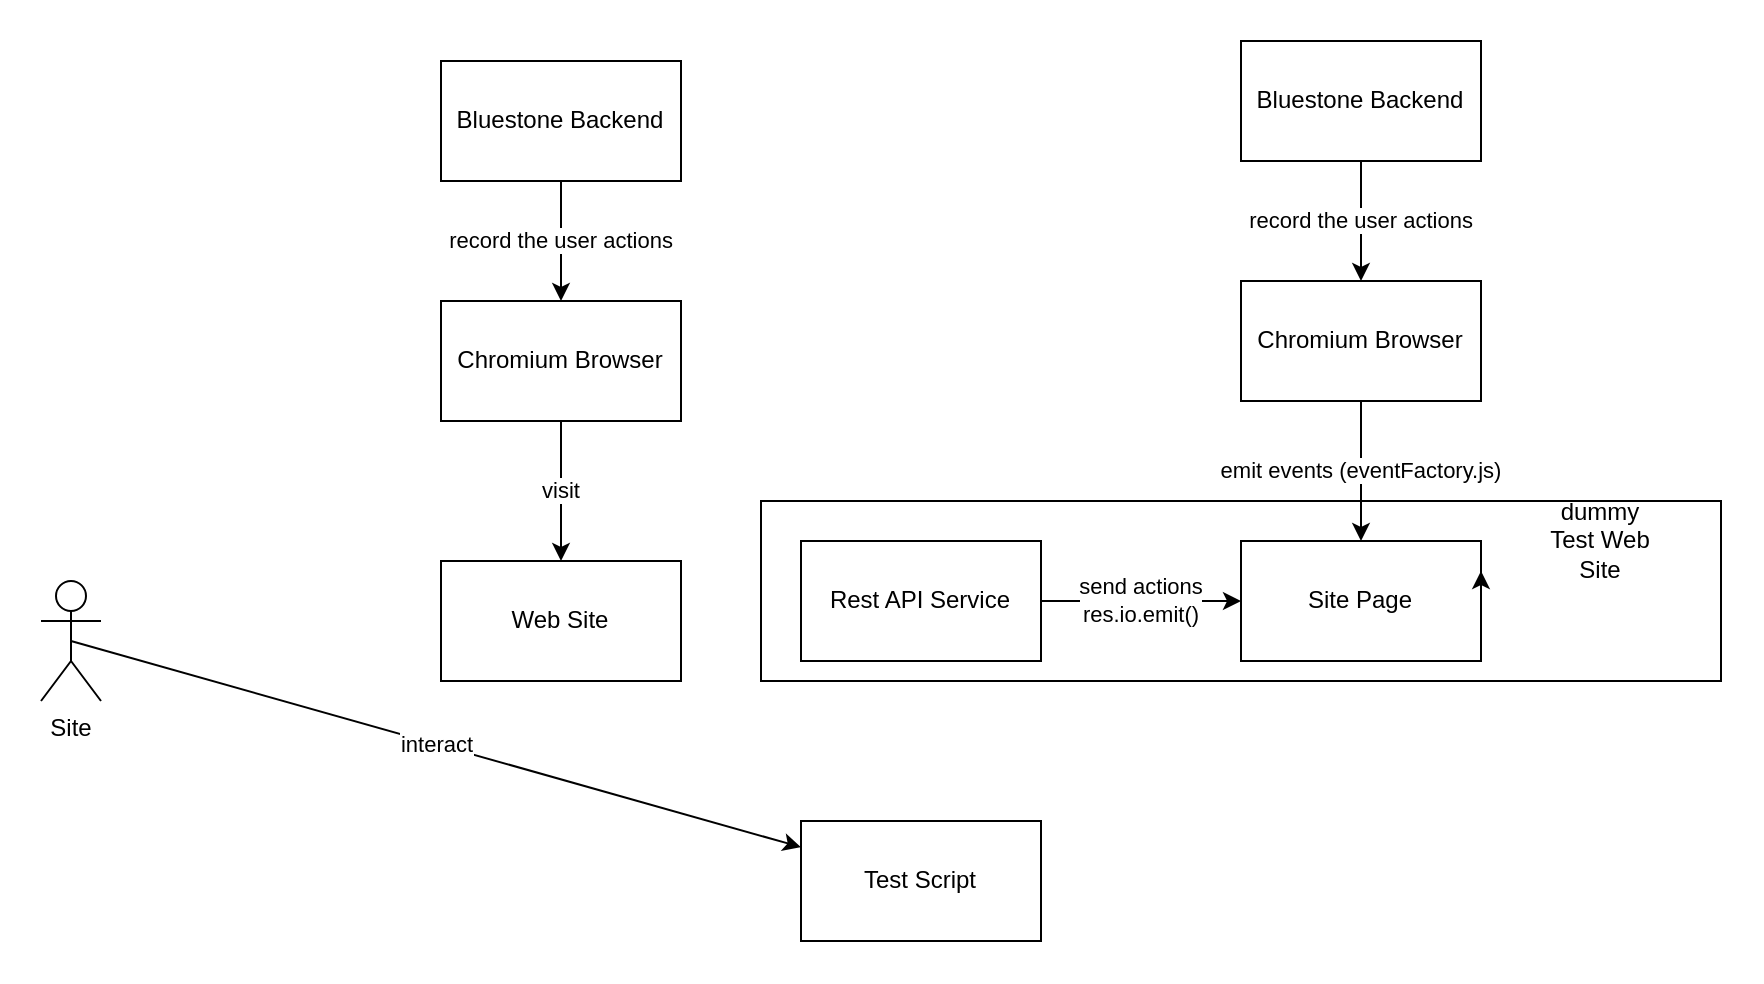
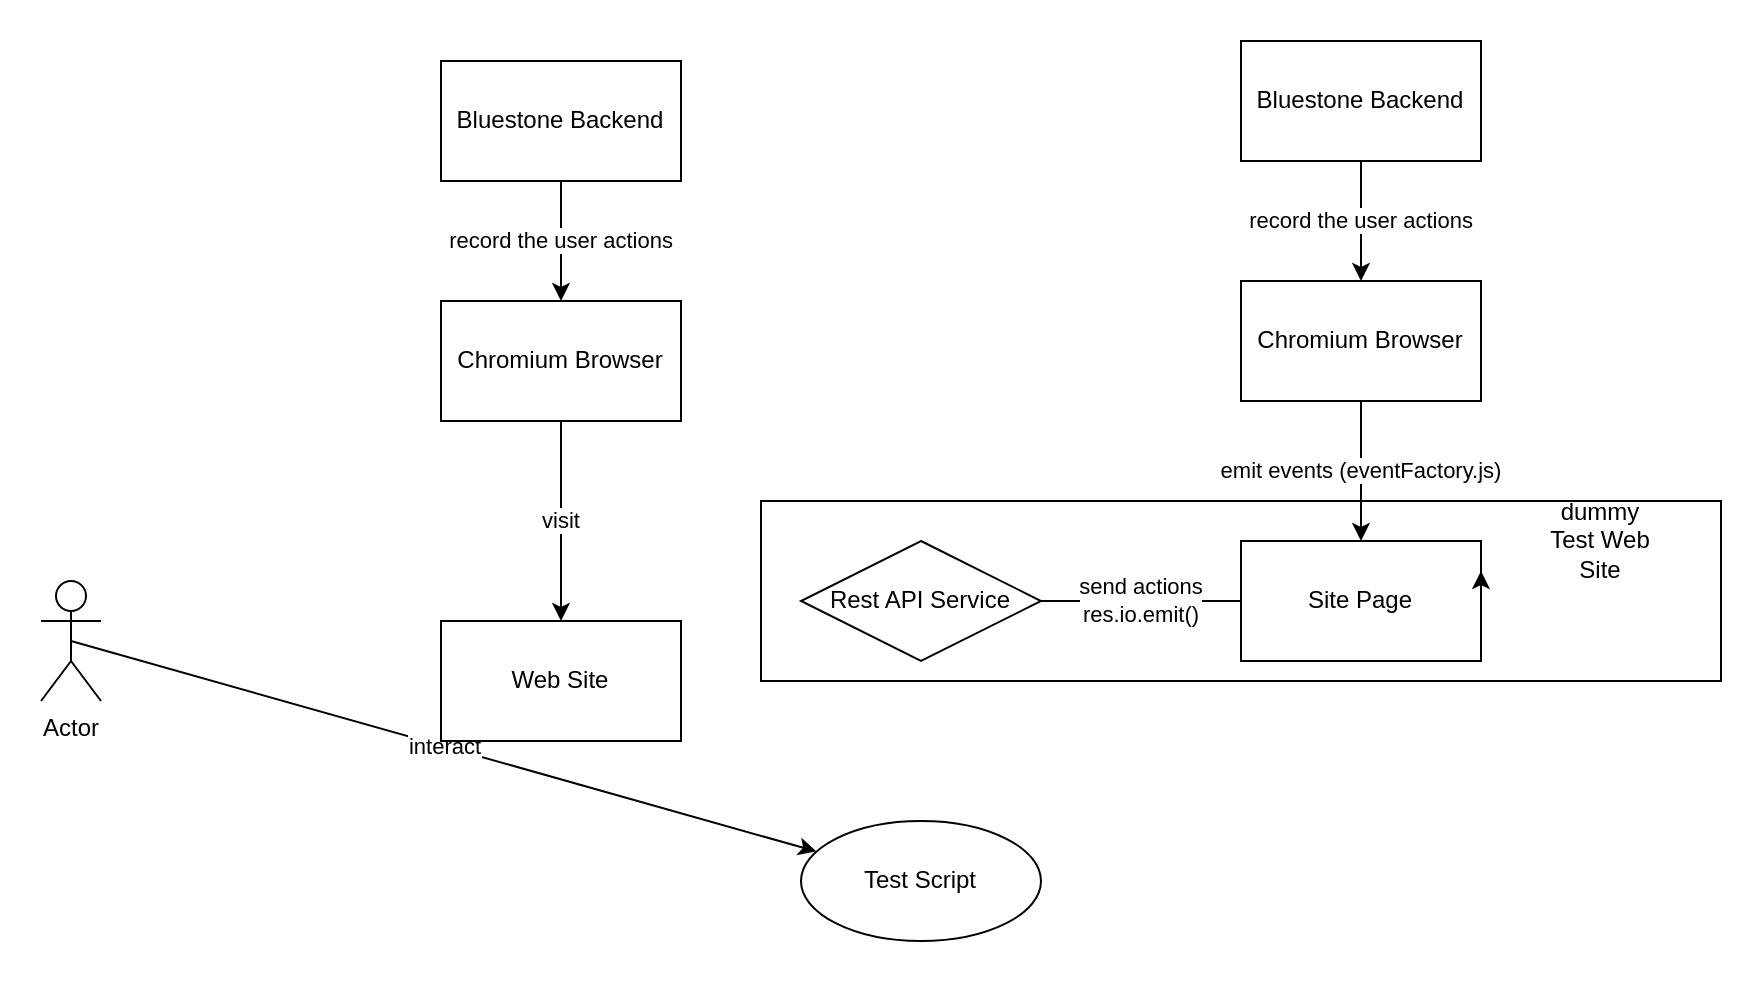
(921, 601) -> (921, 601)
(1226, 601) -> (1231, 601)
(561, 621) -> (561, 681)
(72, 729) -> (72, 729)
(921, 881) -> (921, 881)
